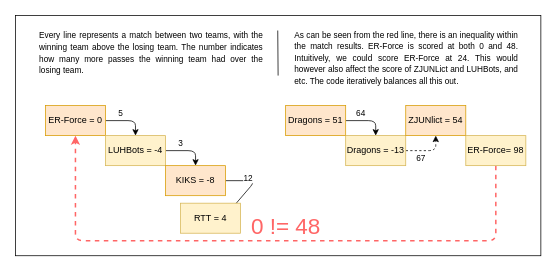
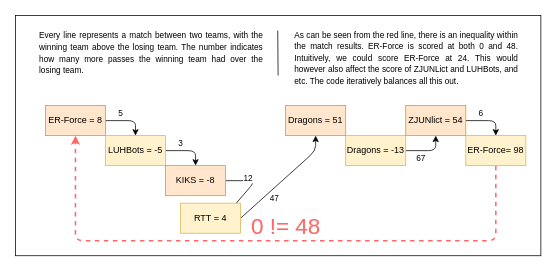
(75, 120) -> (75, 120)
(364, 120) -> none
none -> (484, 120)
(135, 150) -> (135, 150)
(425, 150) -> (425, 150)
none -> (281, 182)
